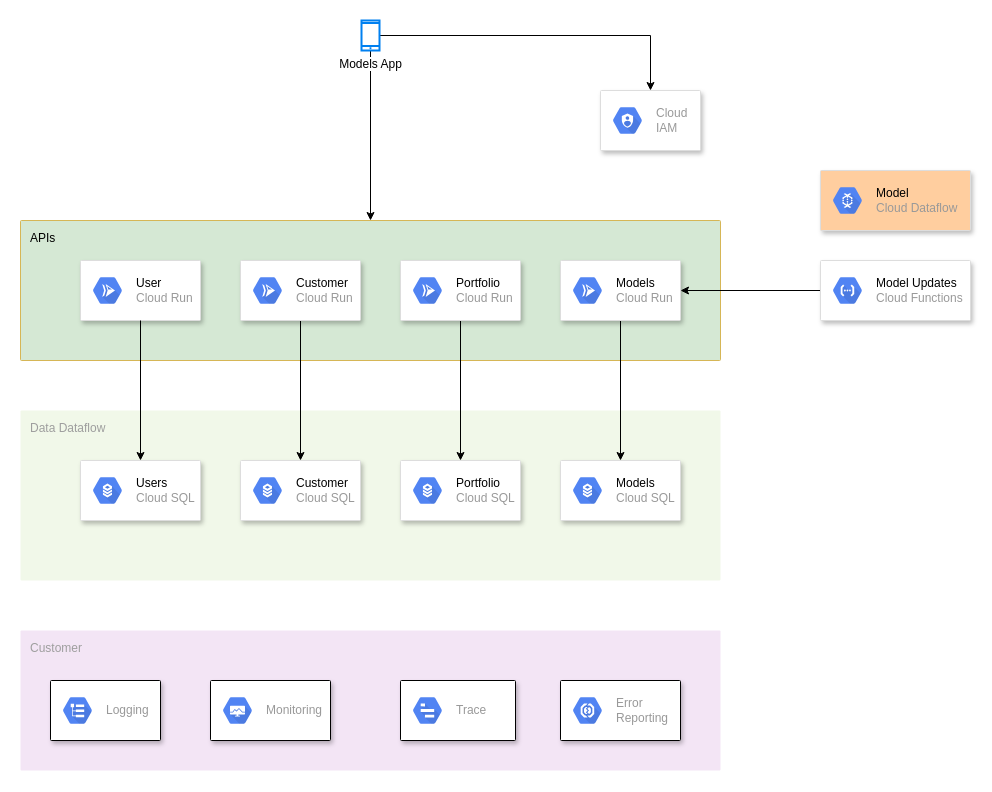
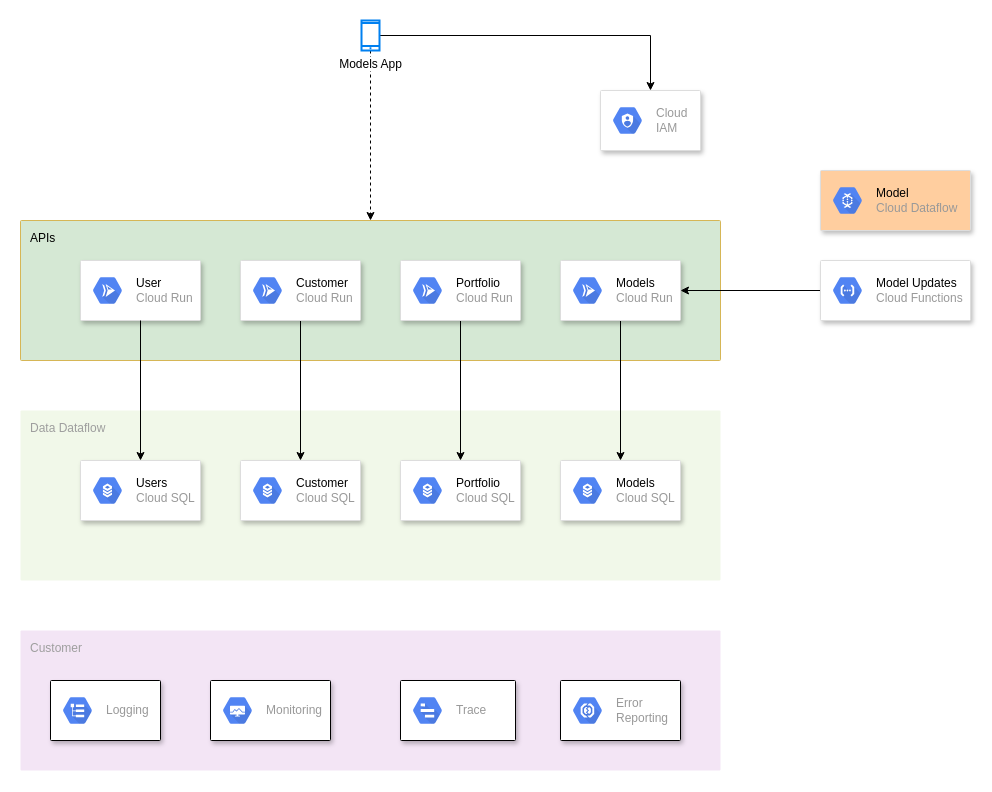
(371, 141) -> (371, 141)
